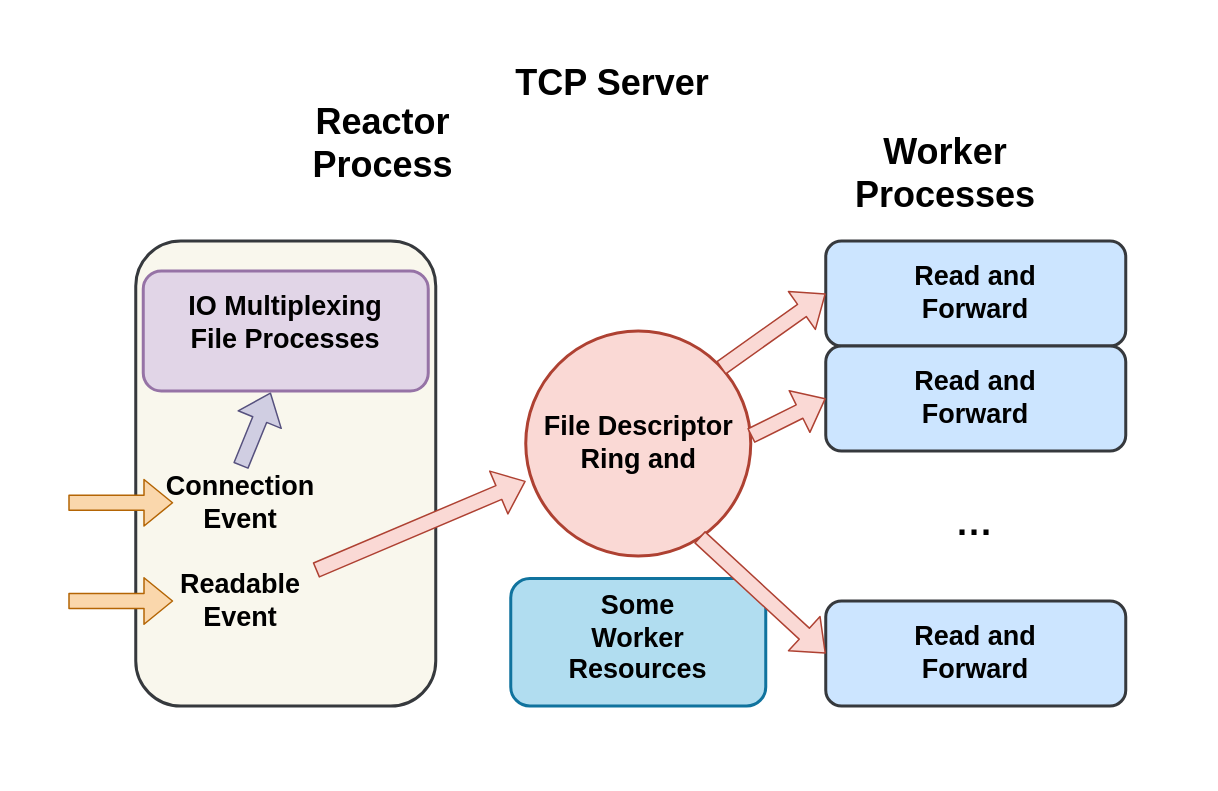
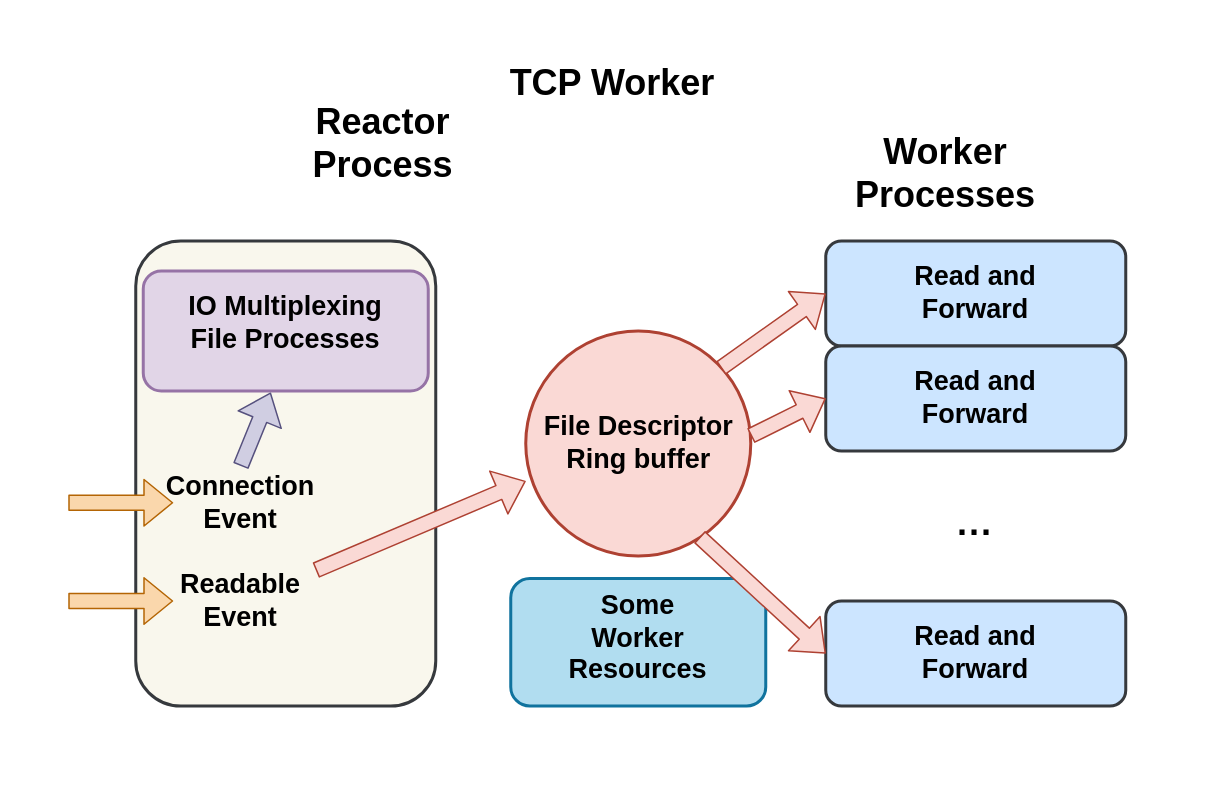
(613, 83) -> (613, 83)
(639, 443) -> (639, 443)
